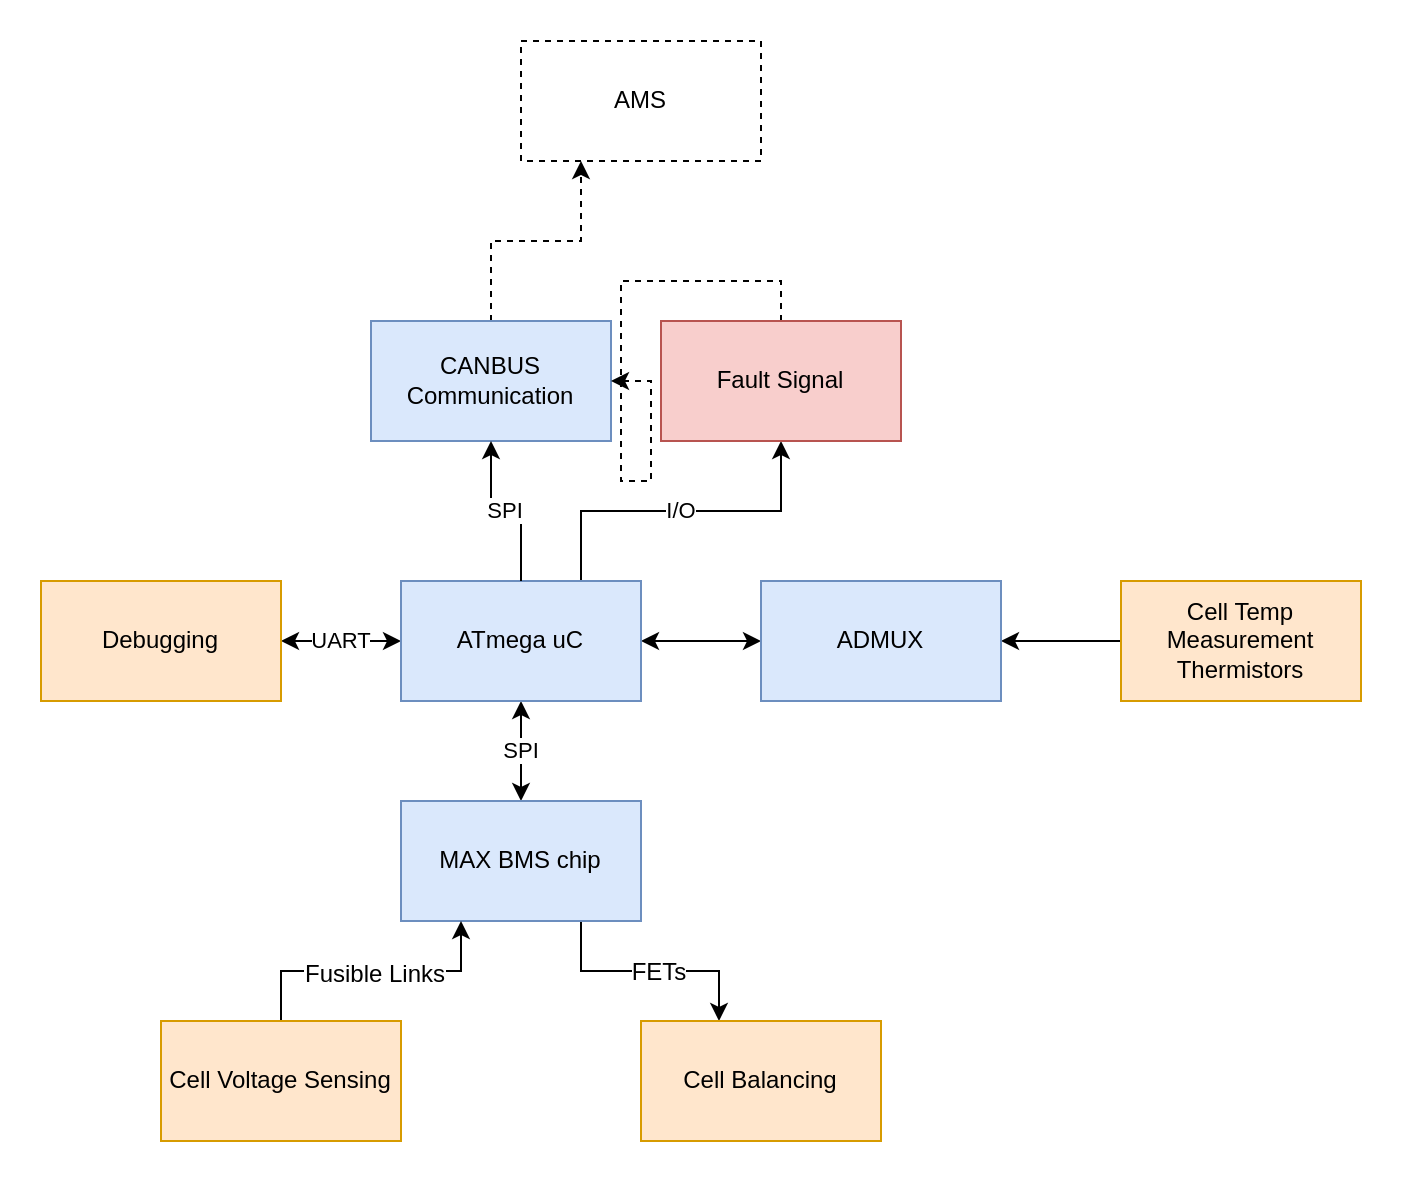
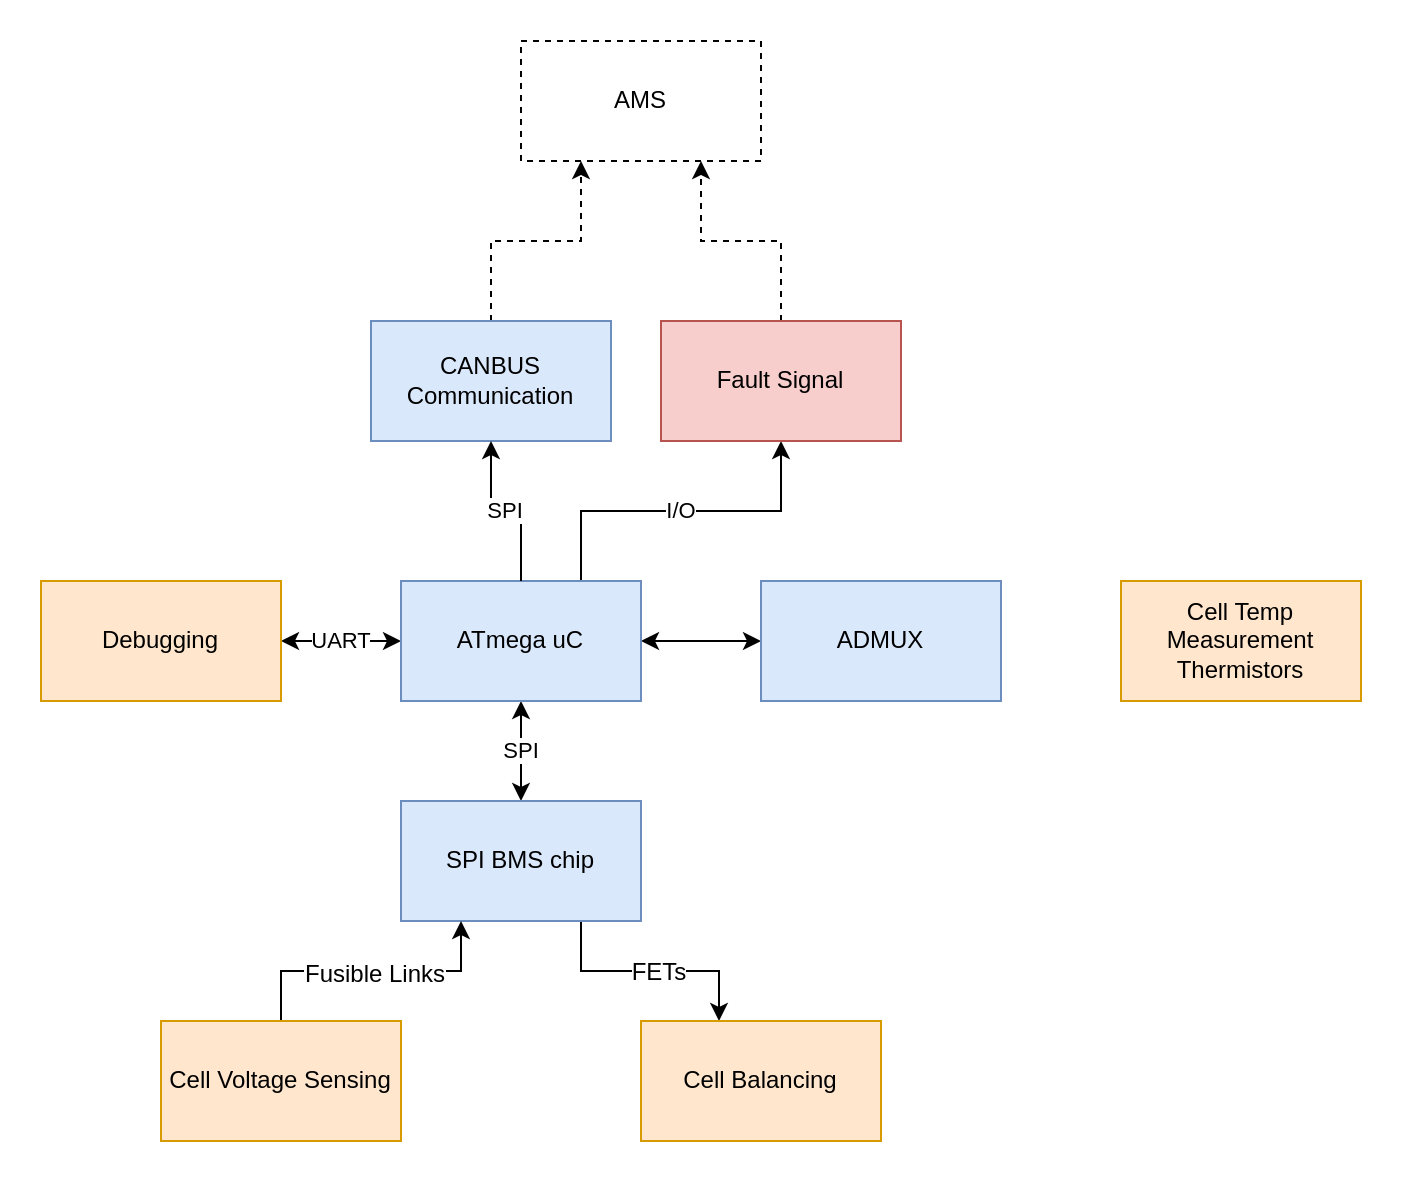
(621, 378) -> (729, 241)
(1068, 641) -> none
(521, 861) -> (521, 861)
